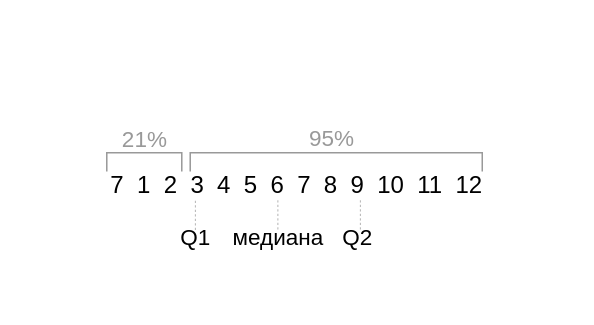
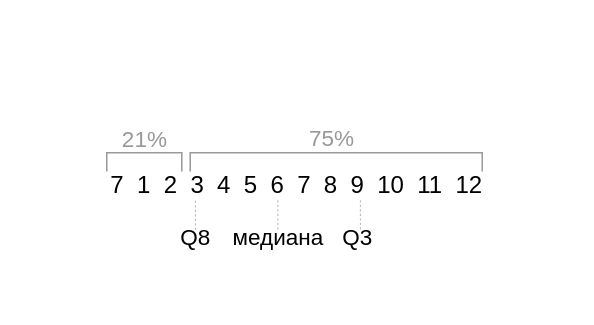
(328, 139) -> (328, 139)
(196, 237) -> (196, 237)
(358, 237) -> (358, 237)
